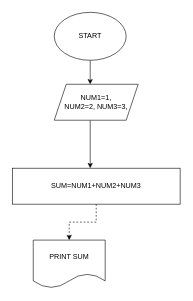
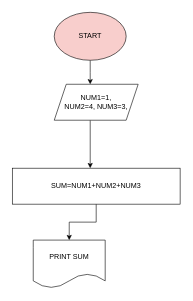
(90, 36) -> (90, 36)
(96, 102) -> (96, 102)
(85, 222) -> (85, 222)
